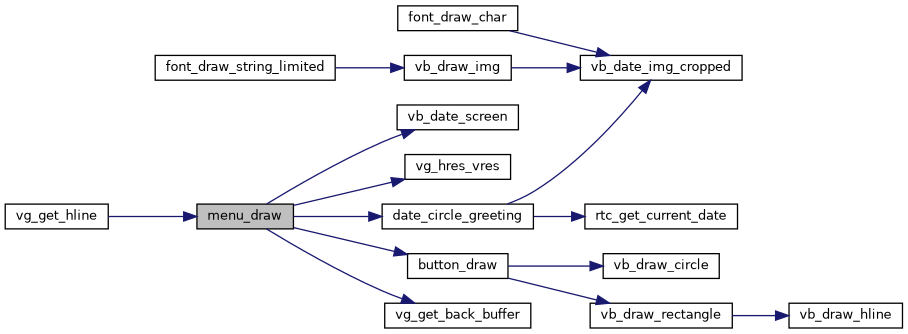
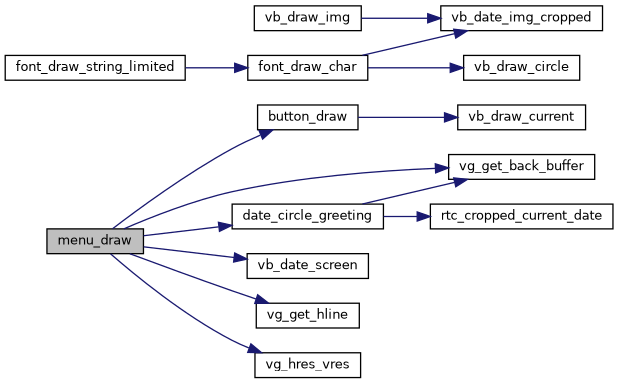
(363, 68) -> (210, 68)
(581, 155) -> (409, 193)
(146, 216) -> (193, 277)
(661, 216) -> (522, 216)
(549, 266) -> (409, 68)
(661, 316) -> (522, 117)
(846, 316) -> none
